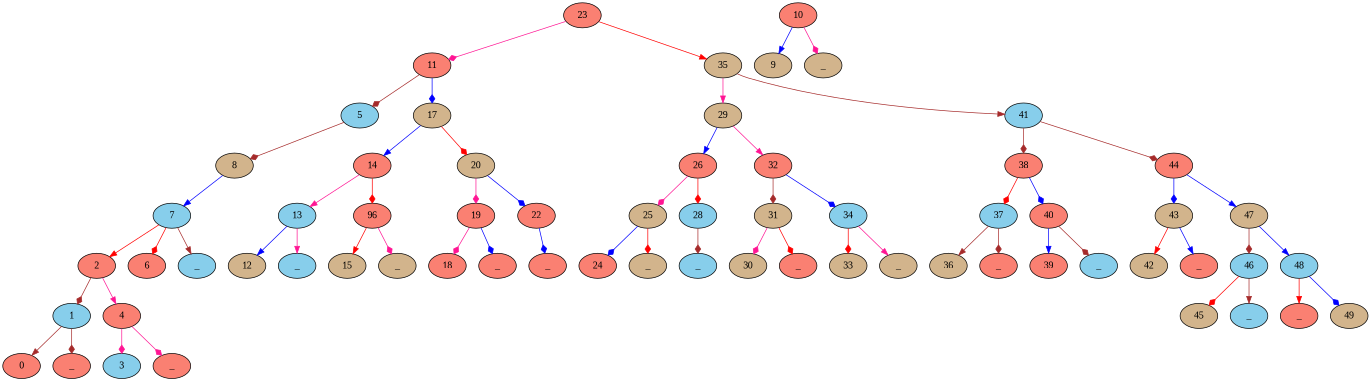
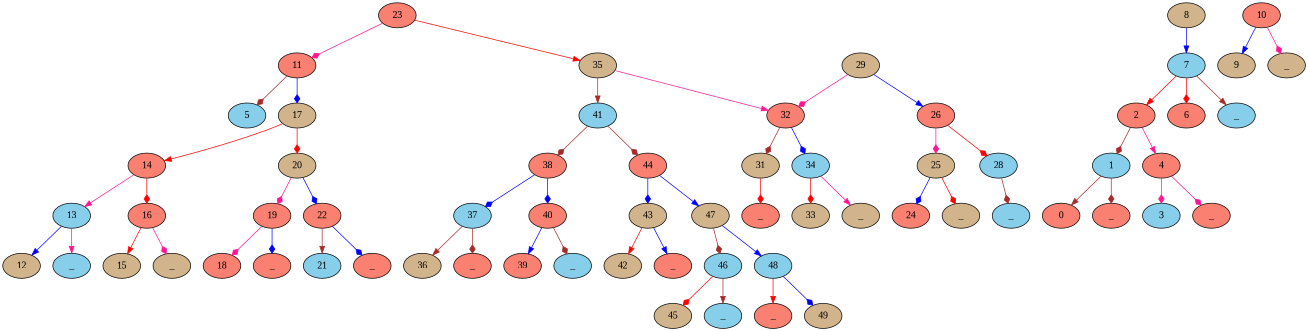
(723, 87) -> (688, 90)
(405, 138) -> (227, 143)
(745, 138) -> (827, 88)
(301, 139) -> none
(1013, 187) -> (514, 188)
(372, 216) -> (147, 216)
none -> (322, 266)
(748, 266) -> none
